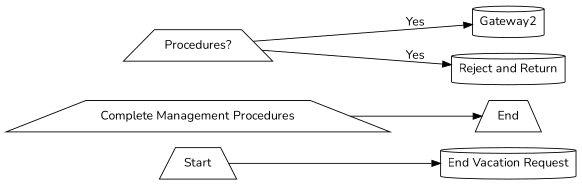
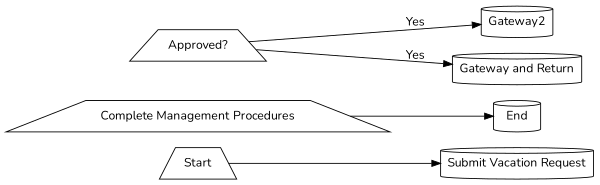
(198, 45) -> (198, 45)
(508, 69) -> (517, 69)
(508, 116) -> (517, 116)
(508, 163) -> (517, 163)
